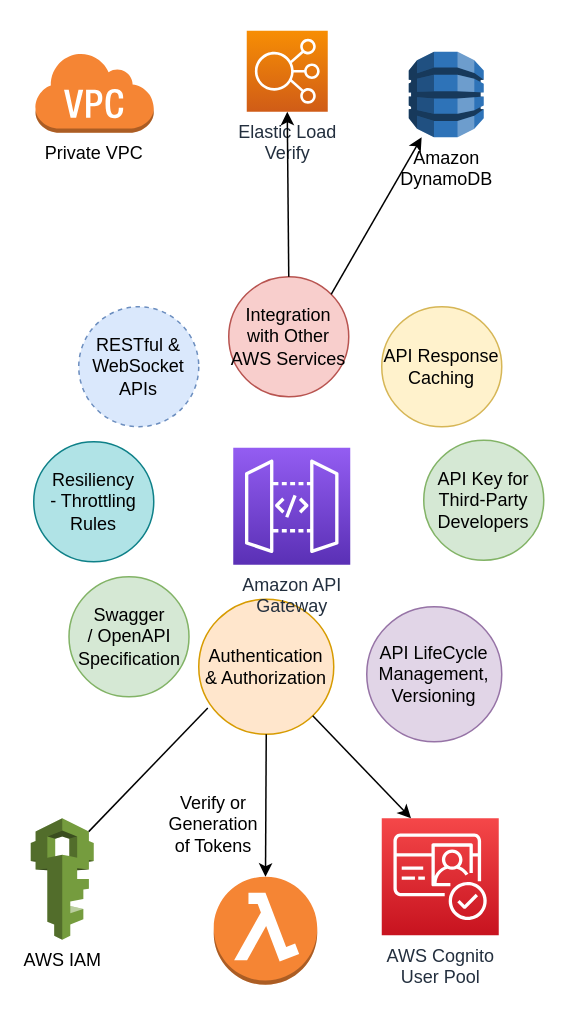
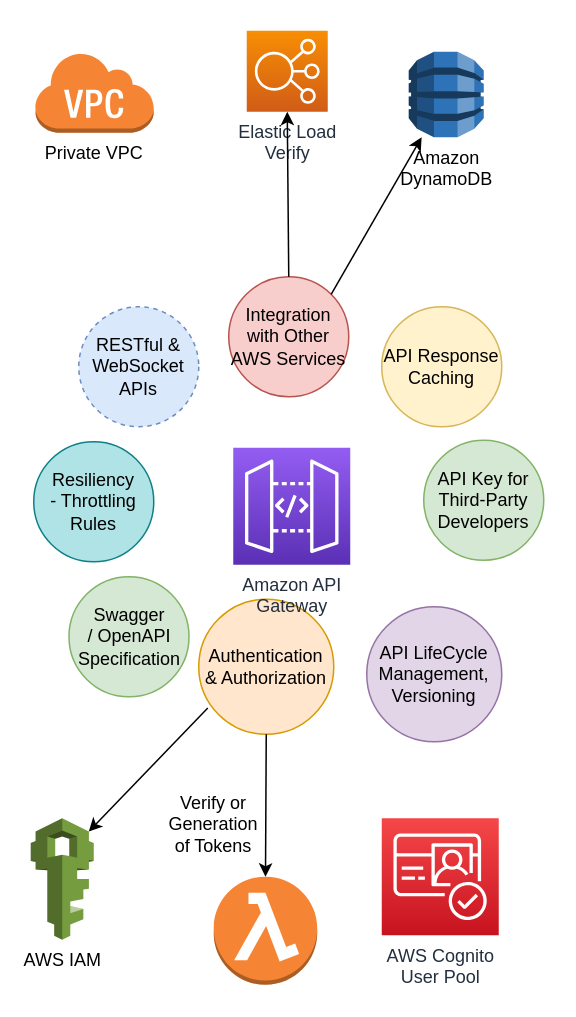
(359, 764) -> none
(93, 827) -> (97, 823)
